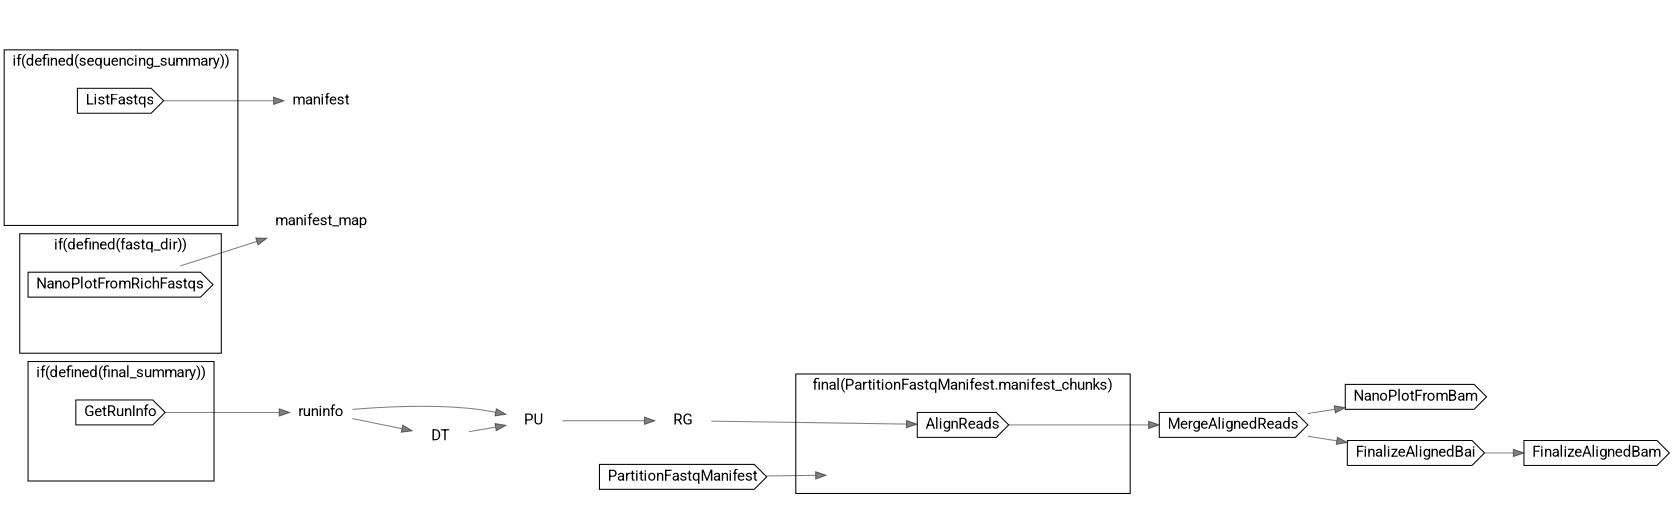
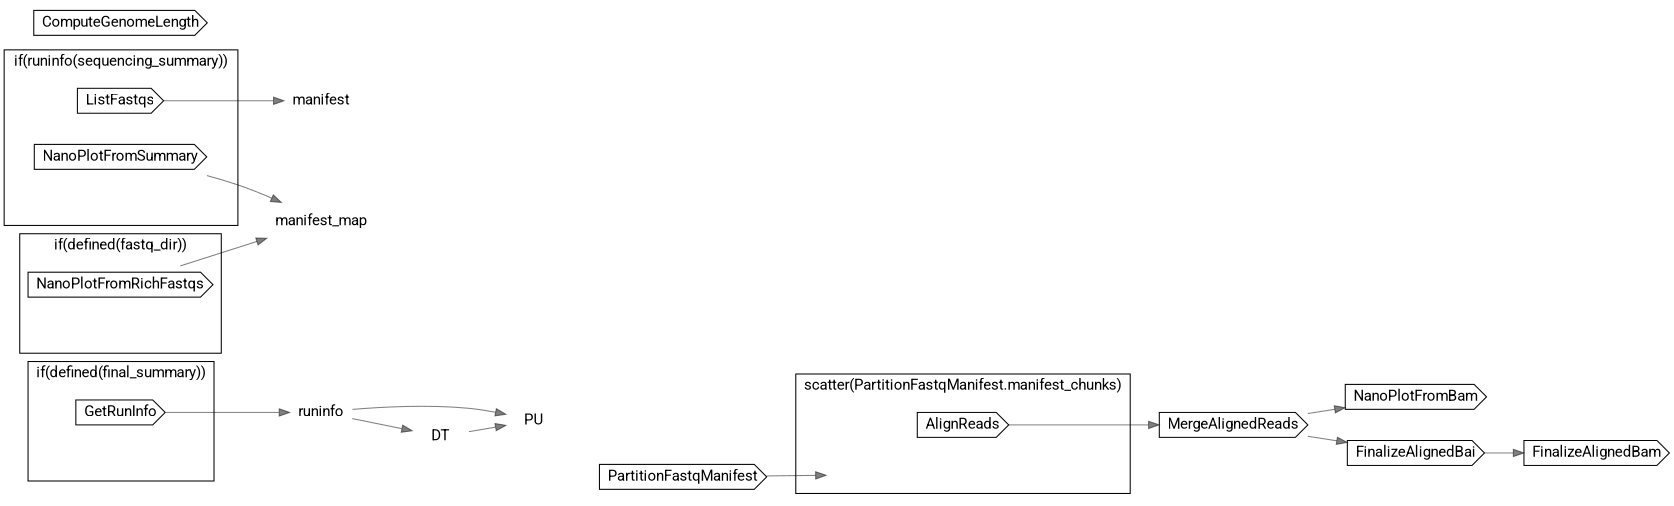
none -> (121, 23)
(121, 62) -> (121, 62)
none -> (121, 157)
(963, 386) -> (963, 386)
(683, 421) -> none
